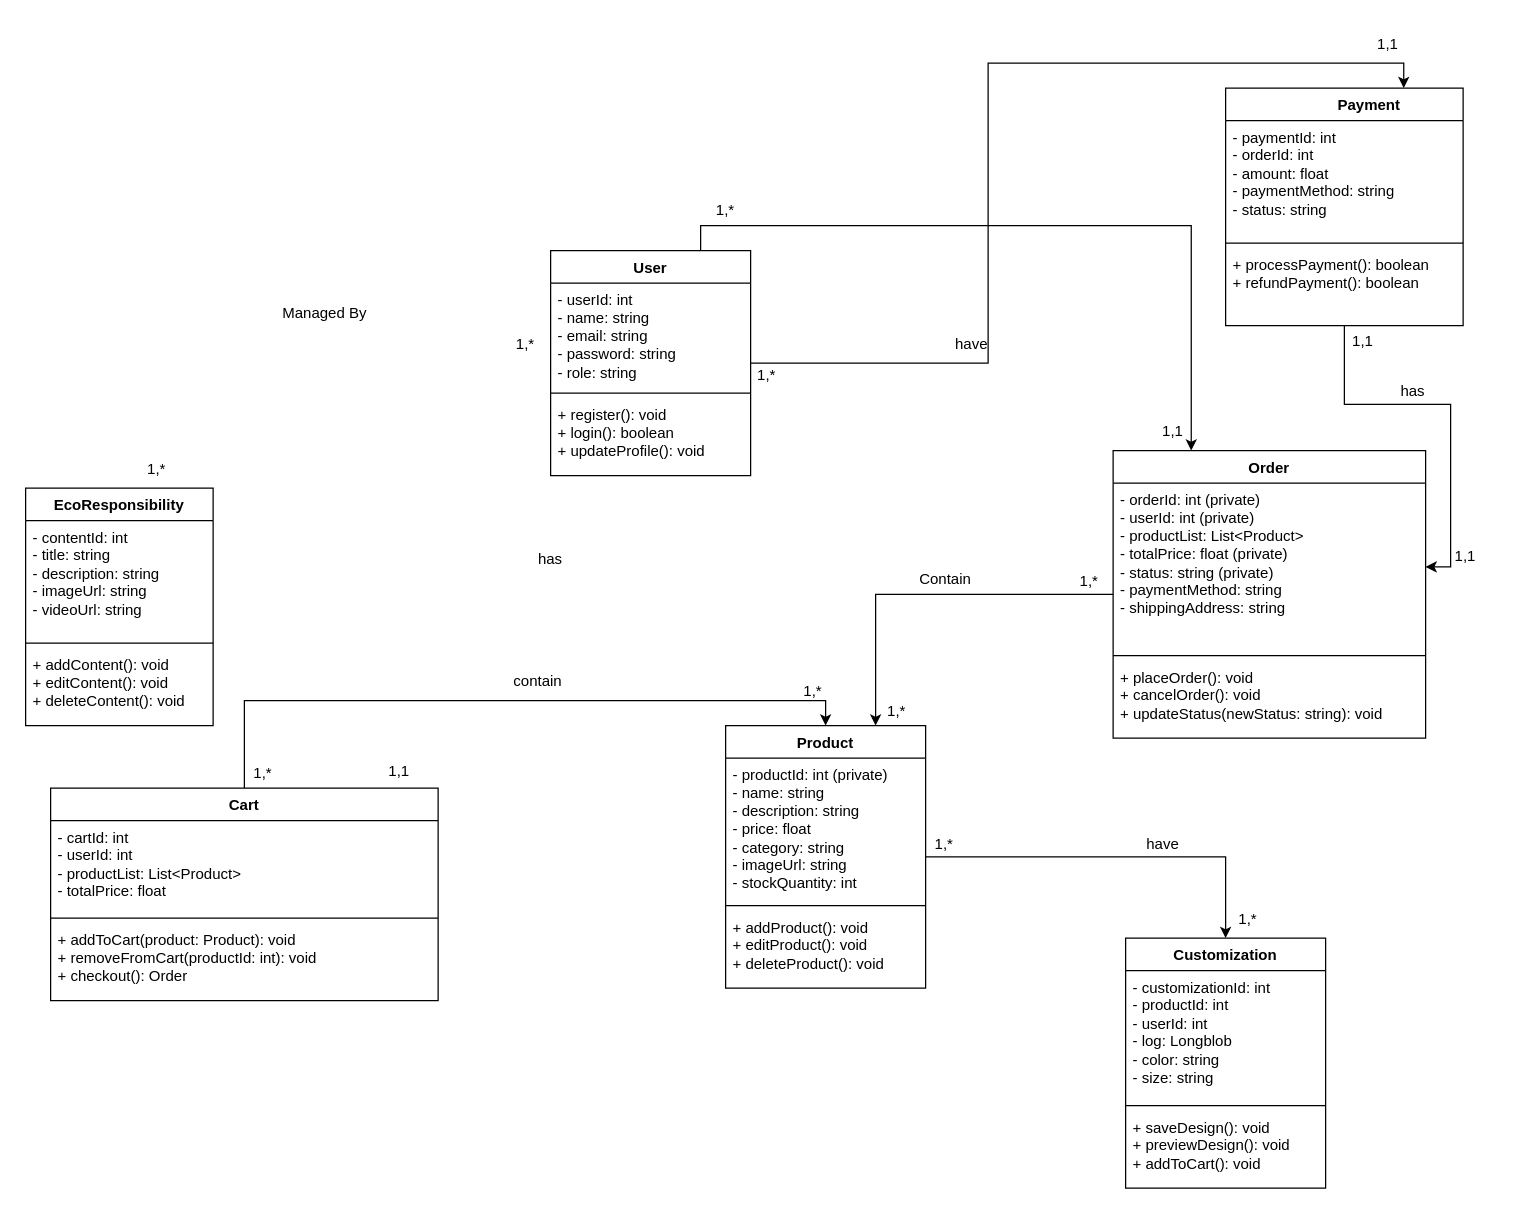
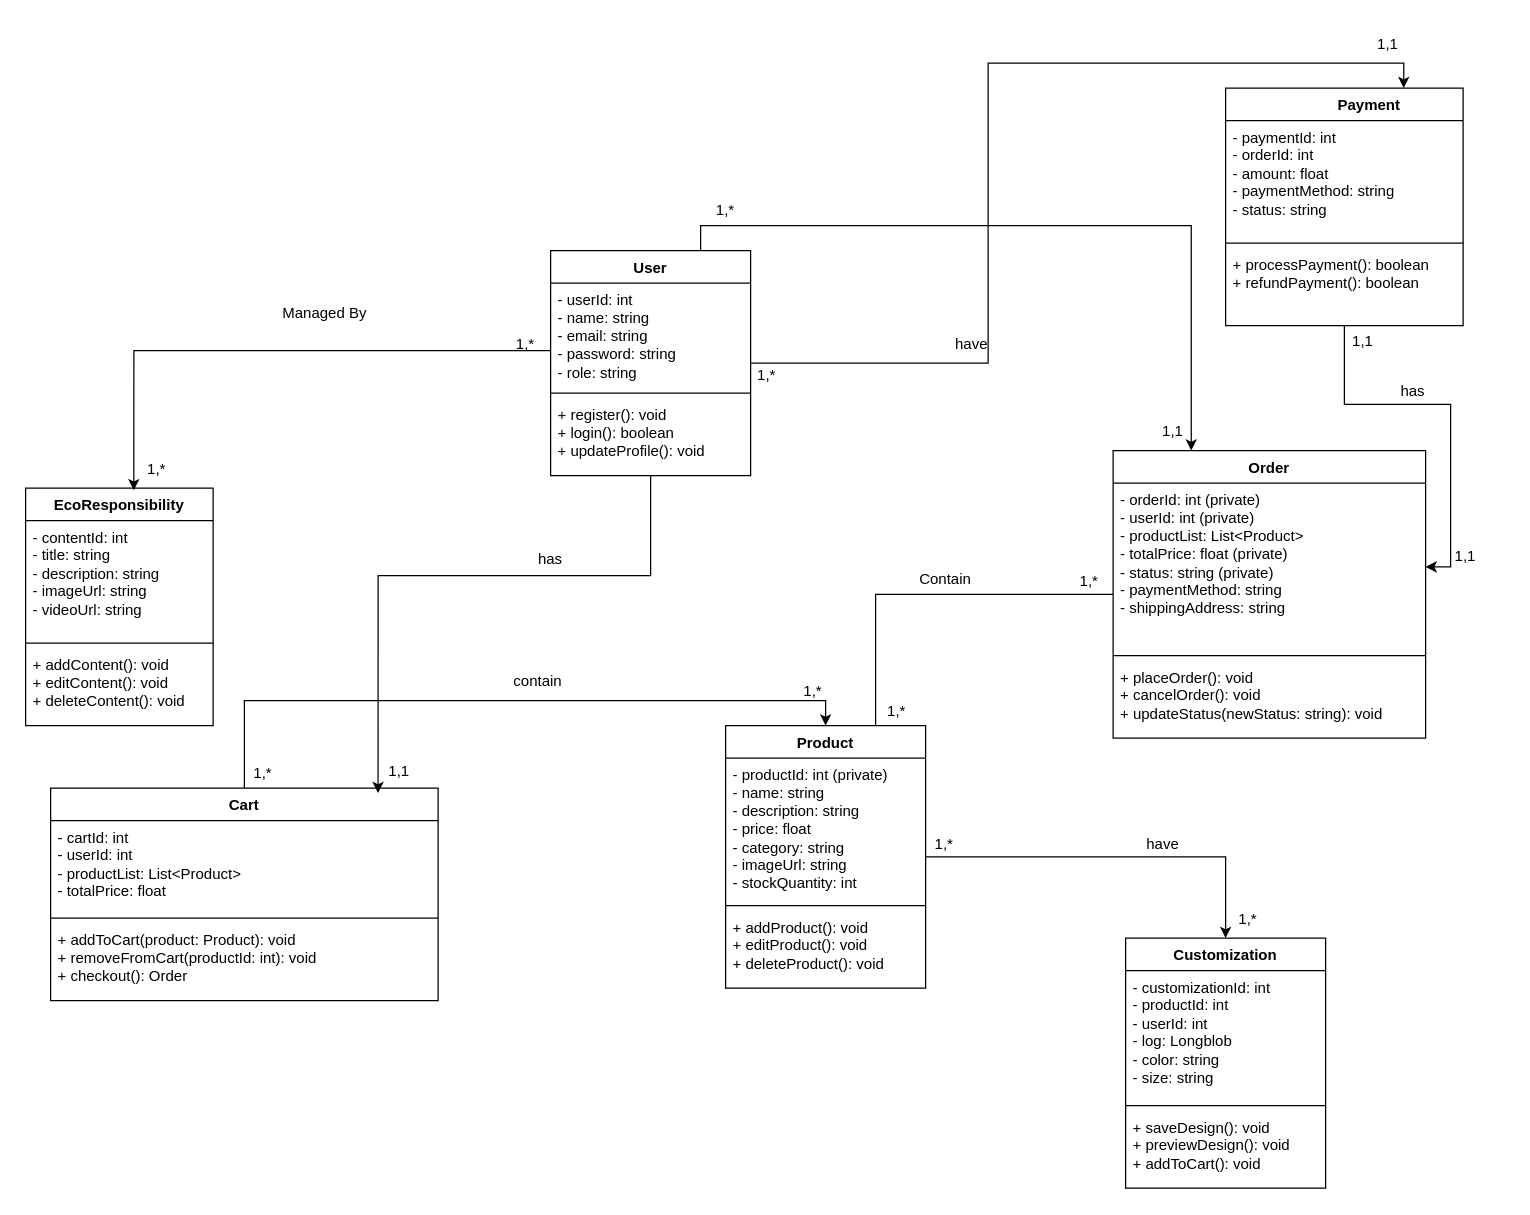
none -> (275, 351)
none -> (459, 576)
(876, 715) -> (876, 718)
